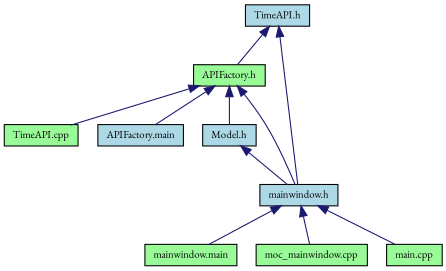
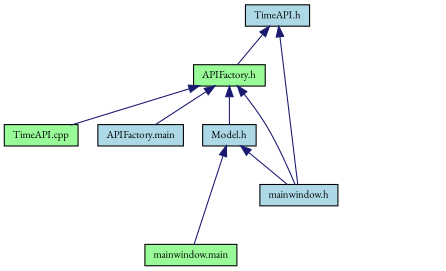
(240, 228) -> (208, 200)
(312, 255) -> none
(414, 255) -> none
